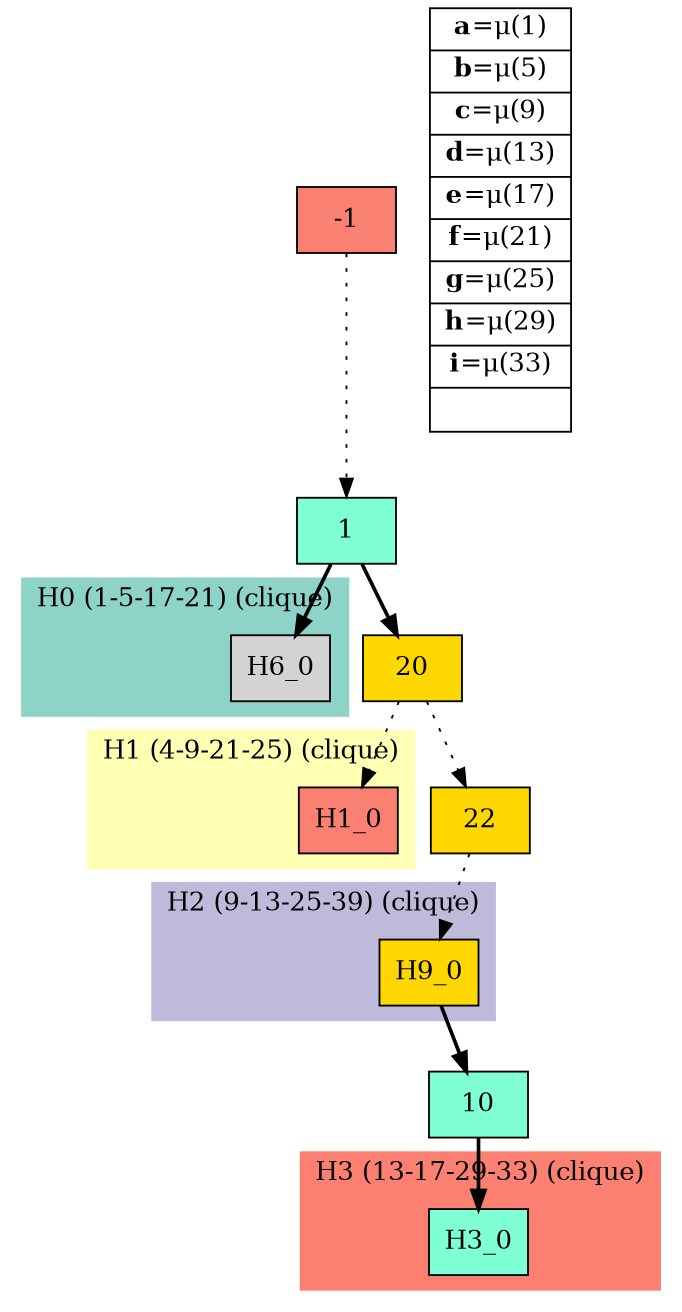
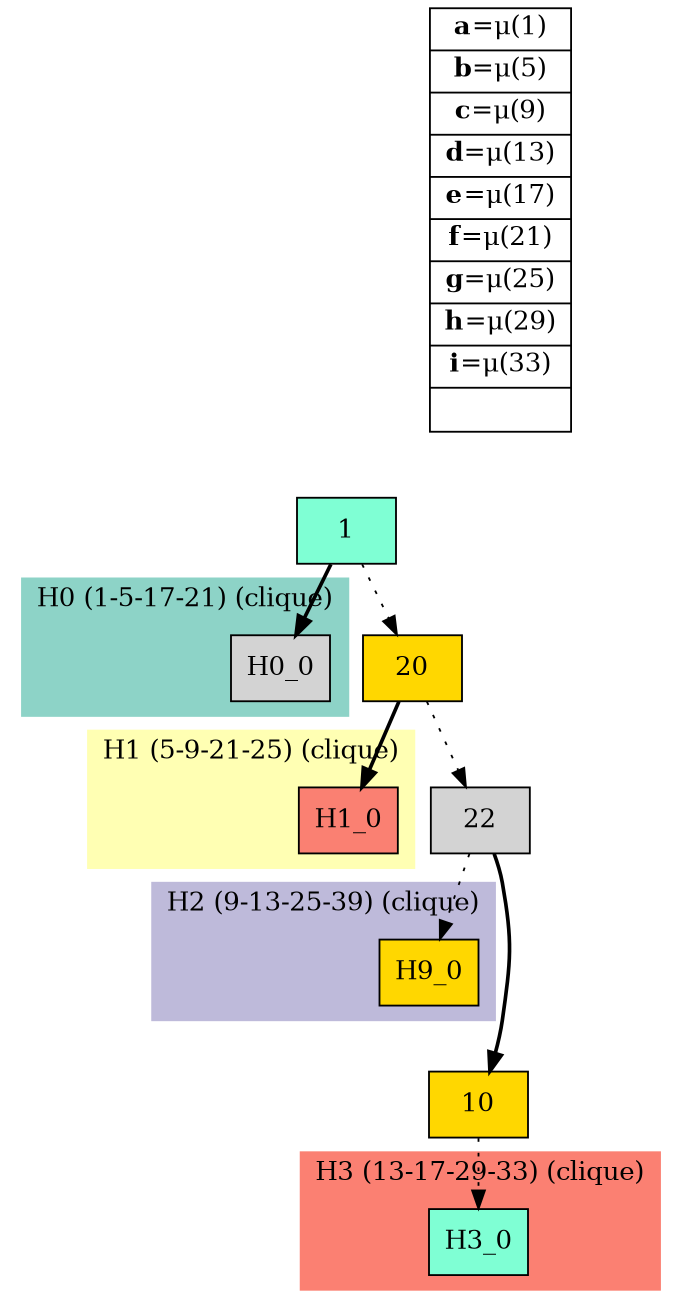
(346, 220) -> none
(375, 591) -> (375, 591)
(280, 668) -> (280, 668)
(381, 743) -> (381, 743)
(251, 752) -> (251, 752)
(480, 820) -> (480, 820)
(451, 1031) -> (509, 953)
(478, 1105) -> (478, 1105)
(478, 1164) -> (478, 1164)
